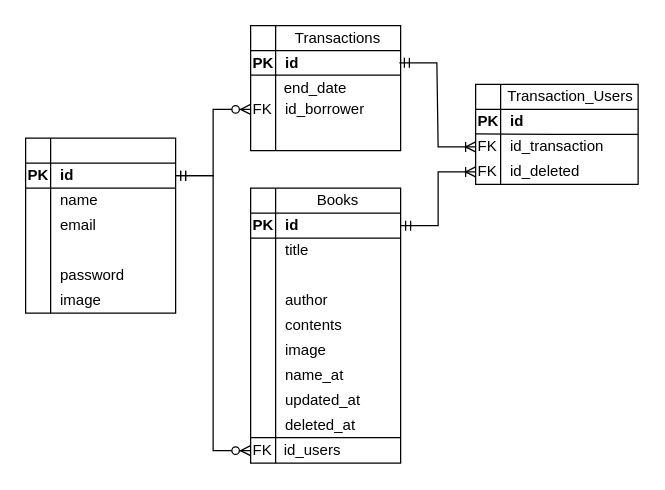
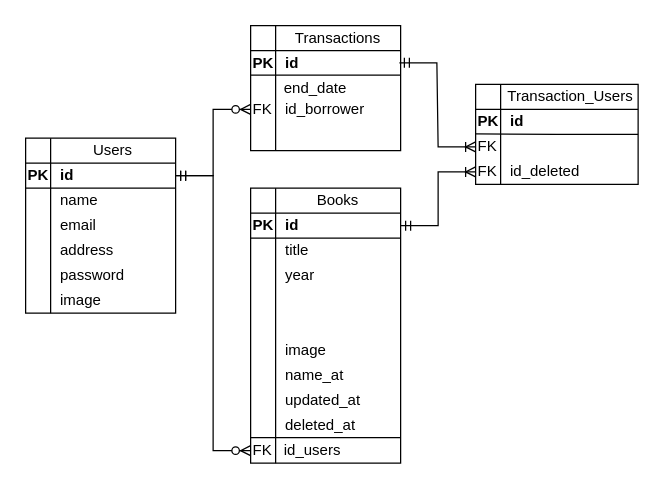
(567, 147) -> none
none -> (113, 151)
none -> (117, 251)
none -> (342, 276)
(342, 301) -> none
(342, 326) -> none
